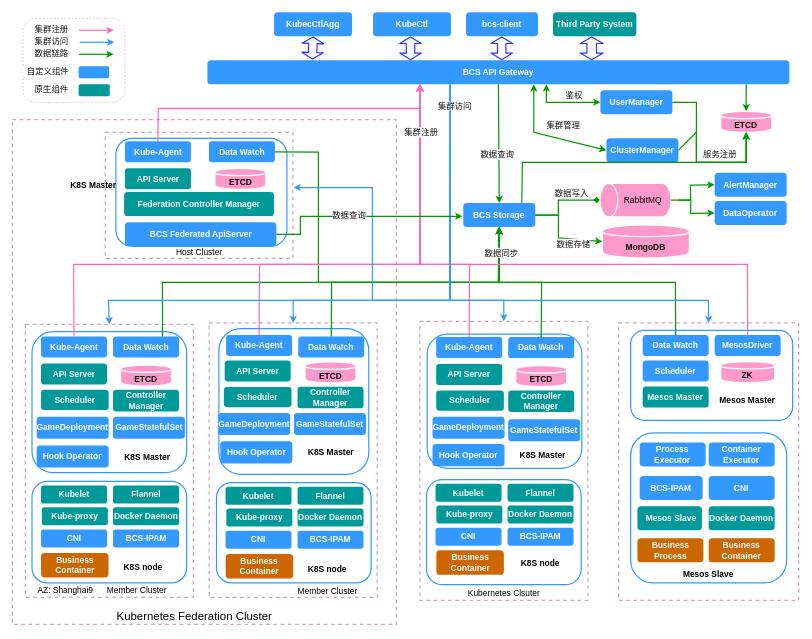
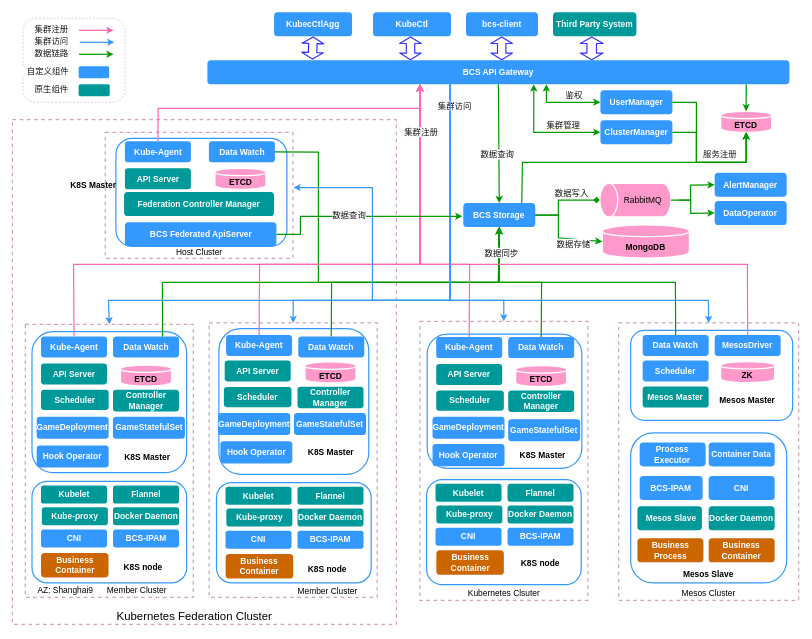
(642, 150) -> (636, 132)
(741, 455) -> (741, 455)
none -> (709, 593)
